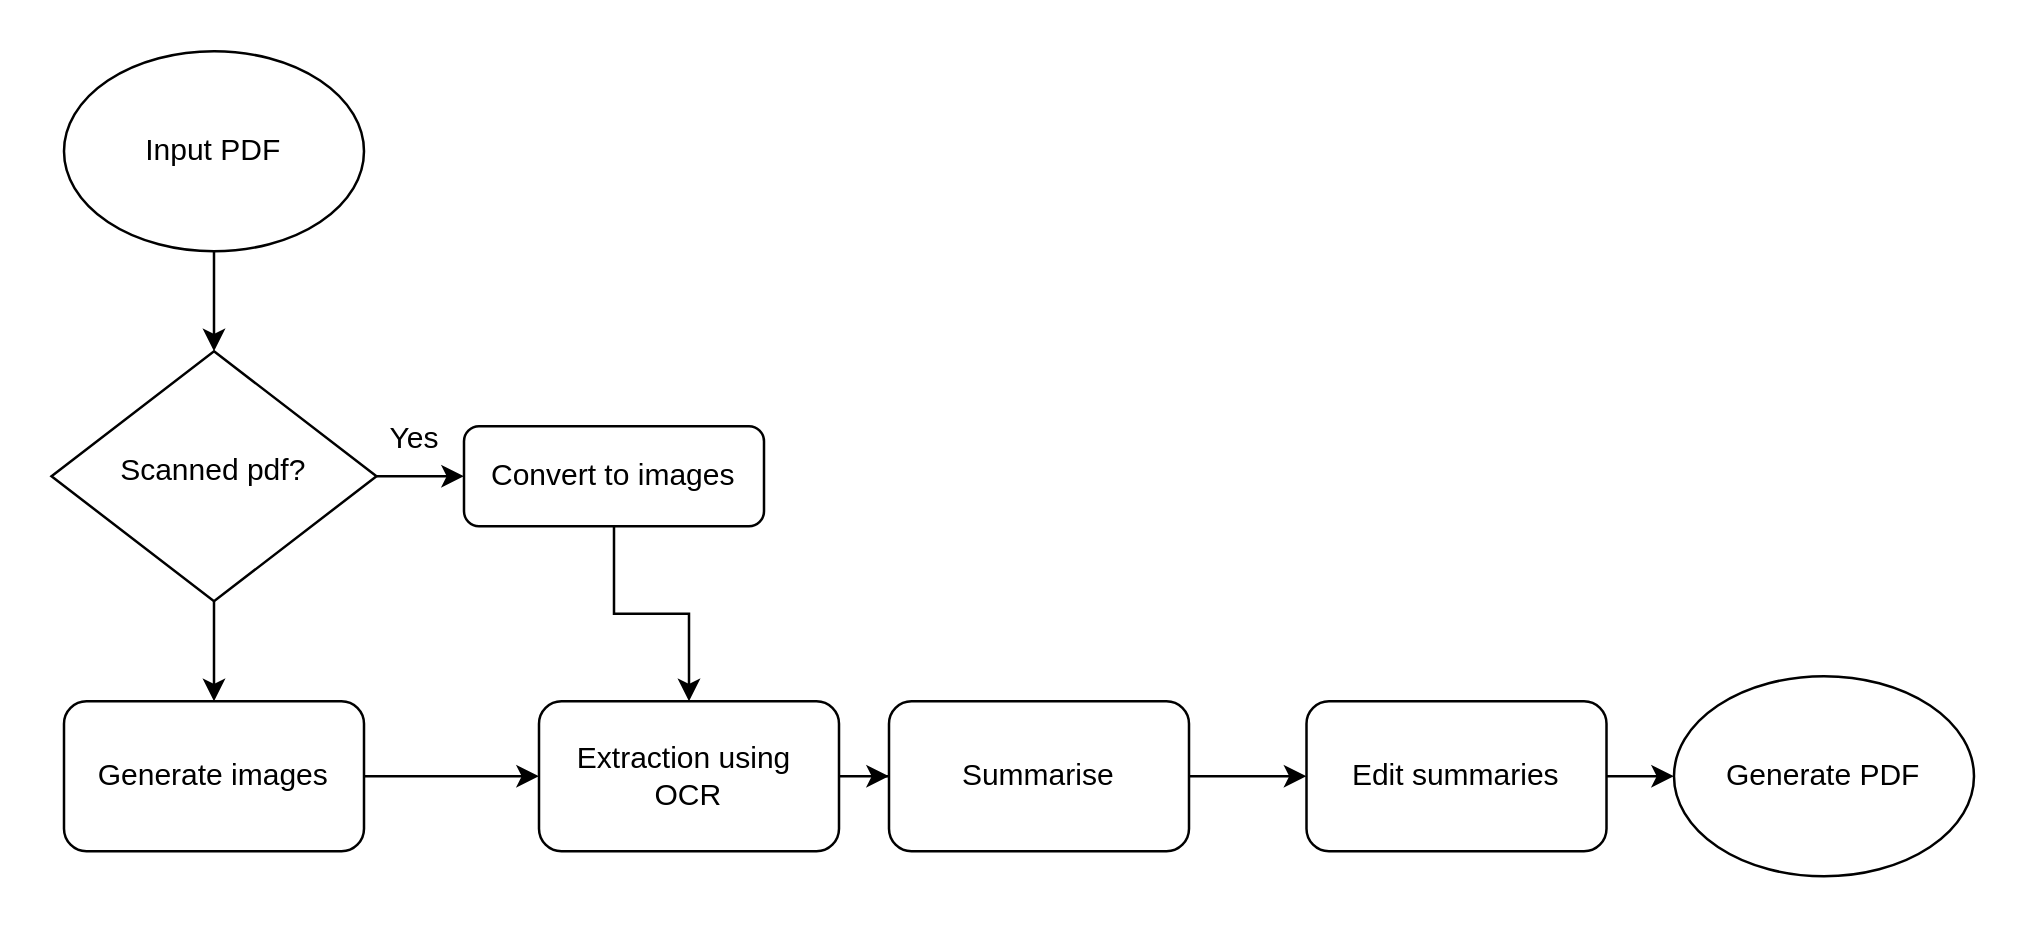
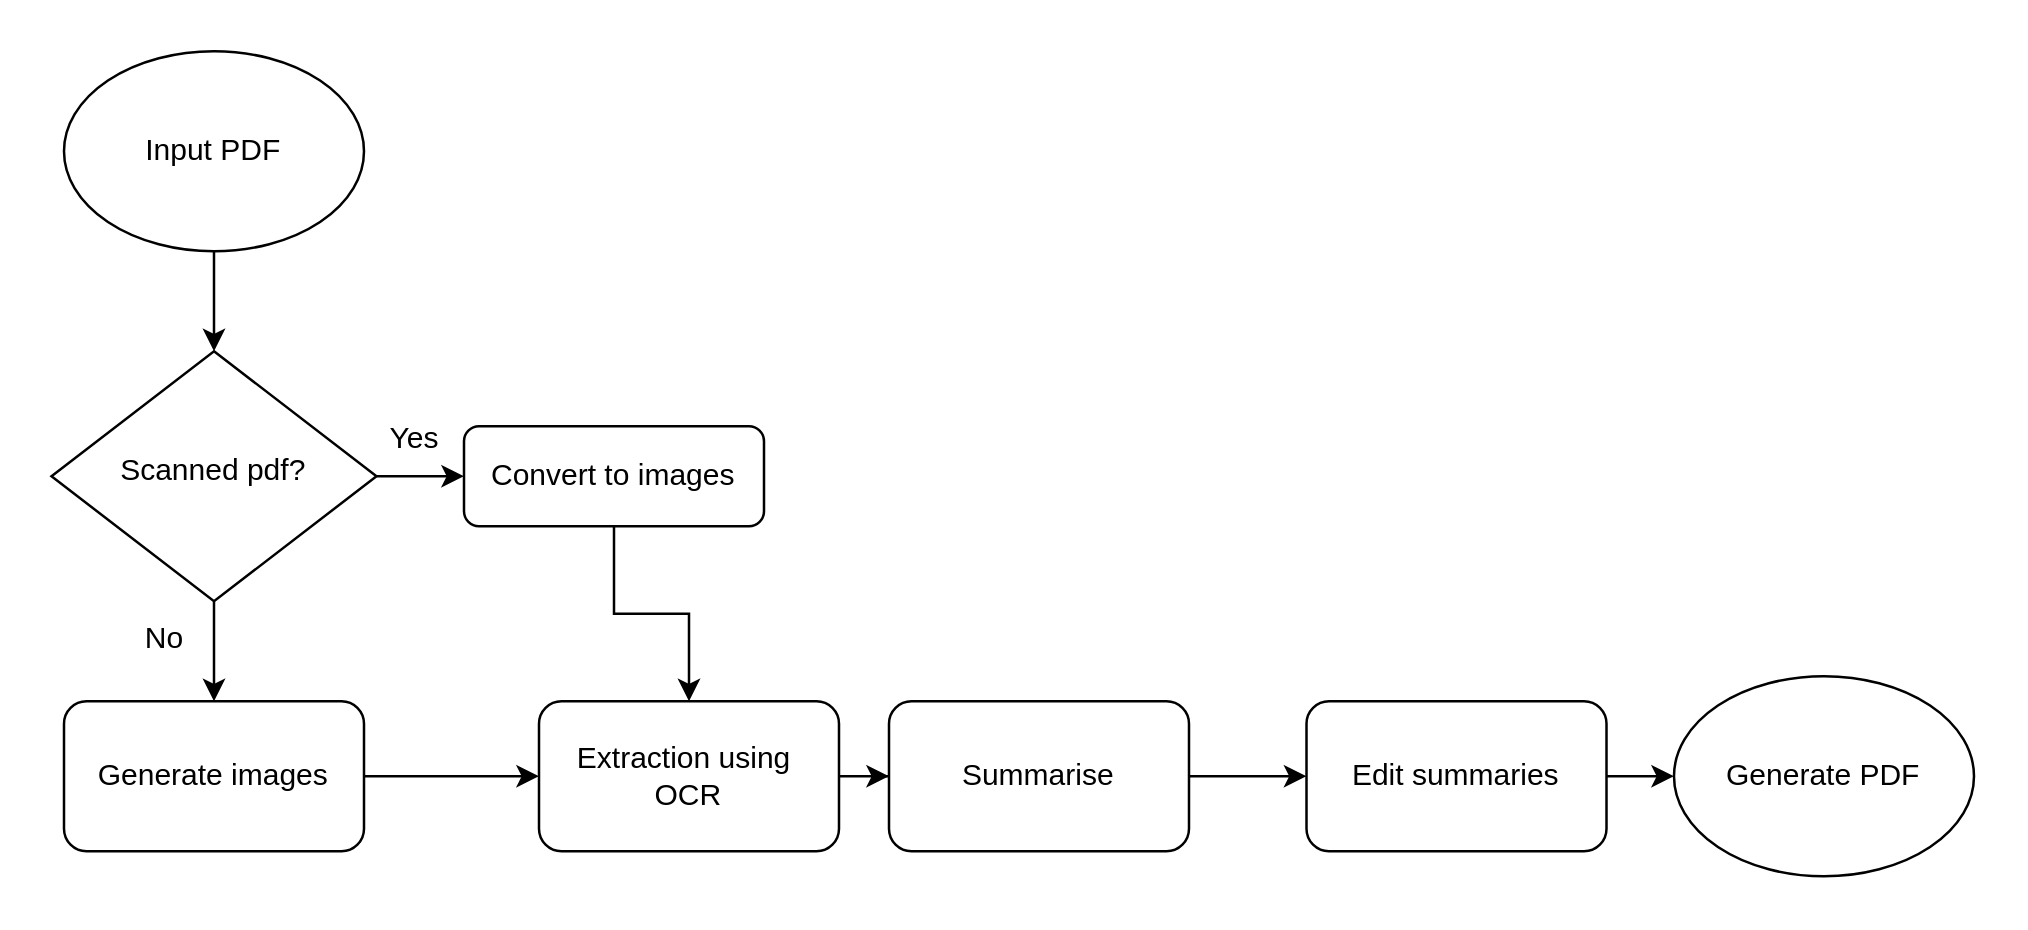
none -> (164, 639)
